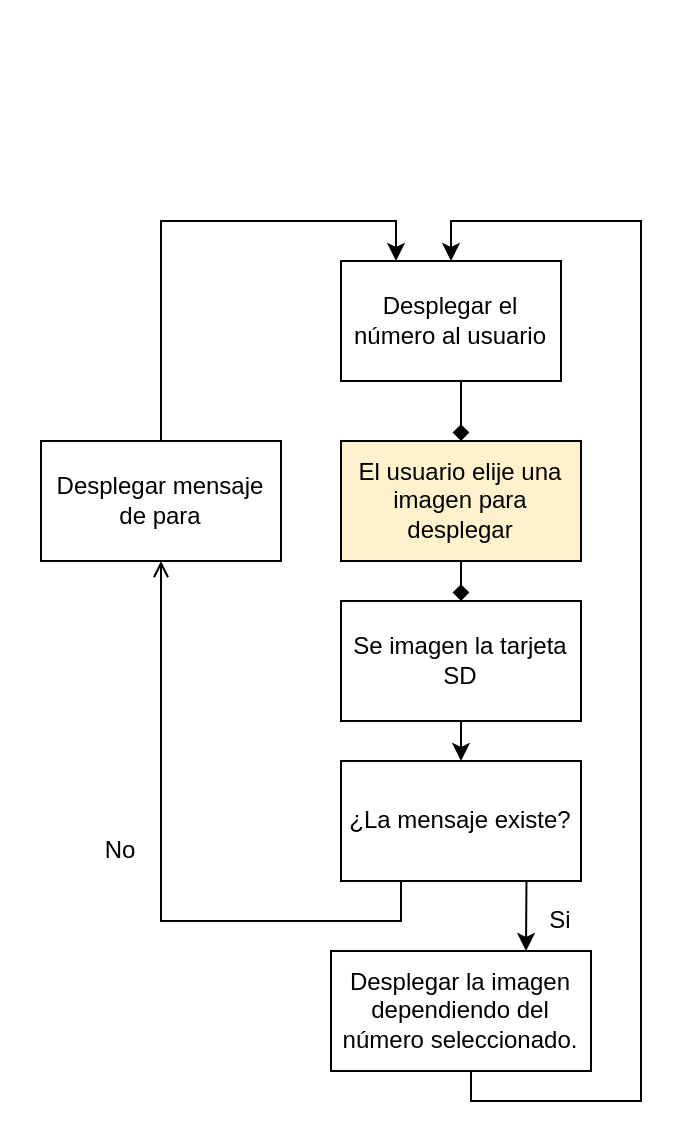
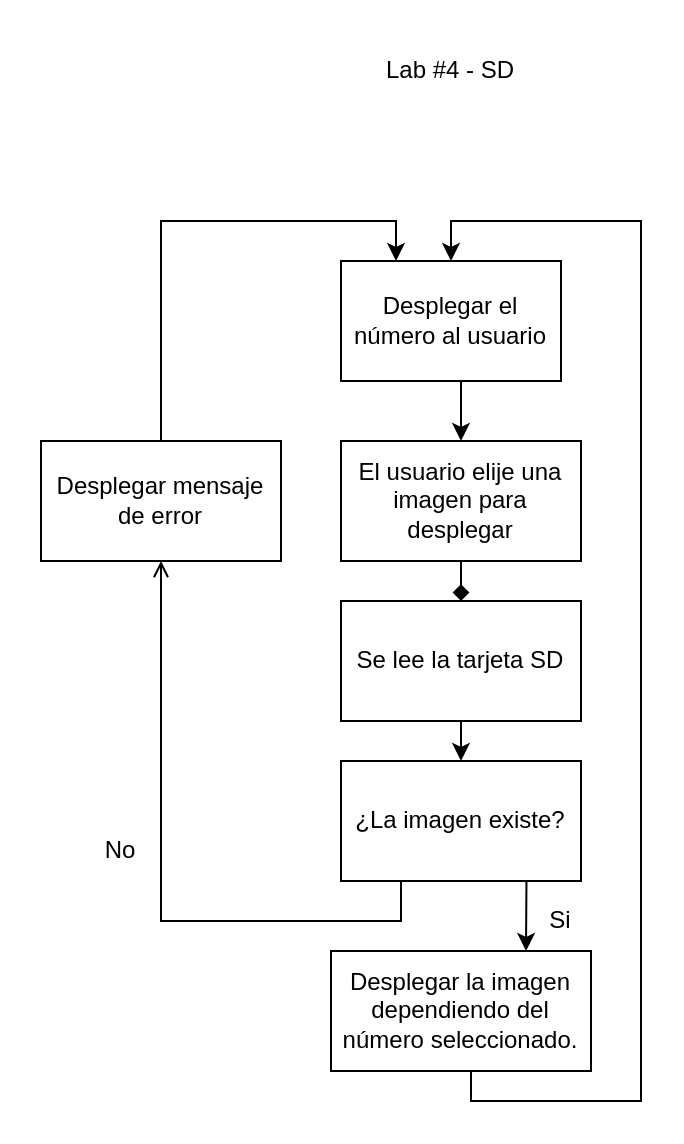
none -> (451, 71)
(461, 425) -> (461, 426)
(161, 501) -> (161, 501)
(461, 501) -> (461, 501)
(461, 661) -> (461, 661)
(461, 821) -> (461, 821)
